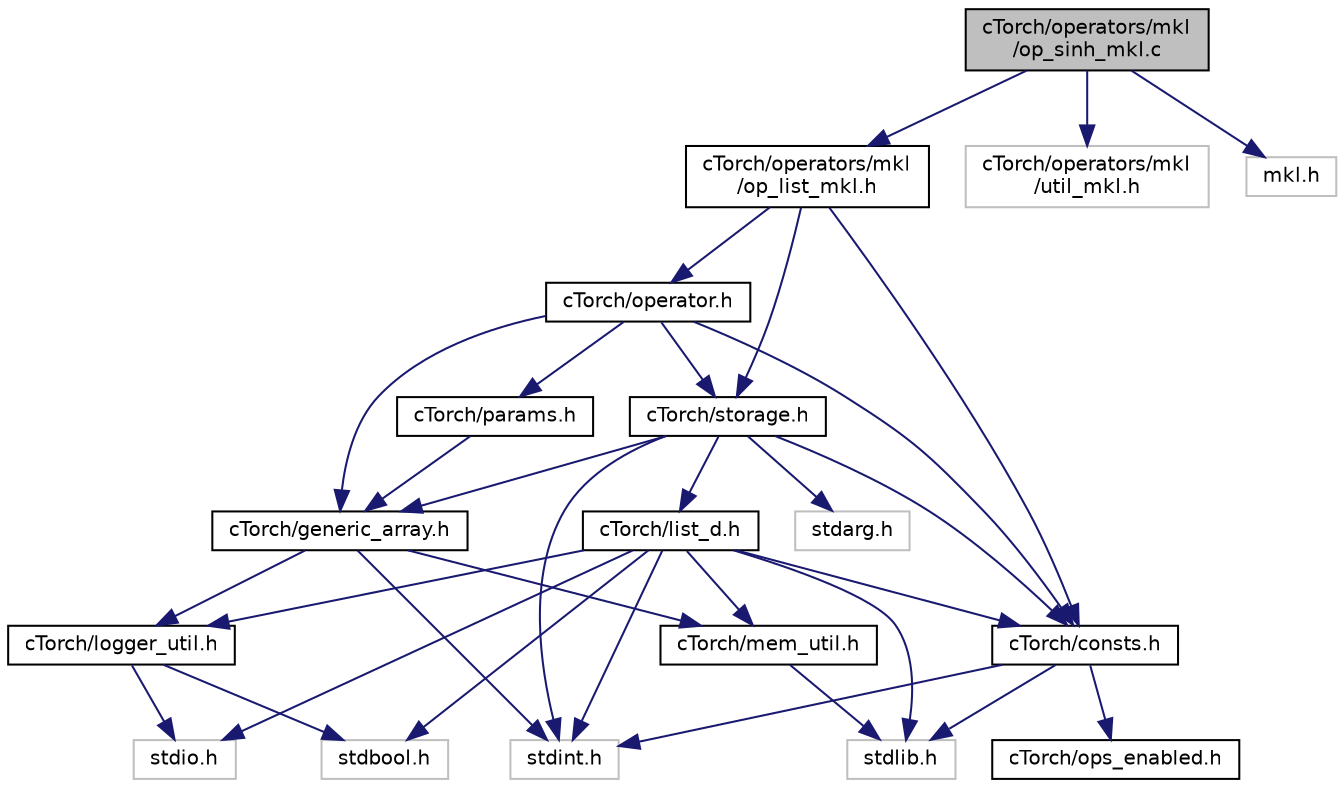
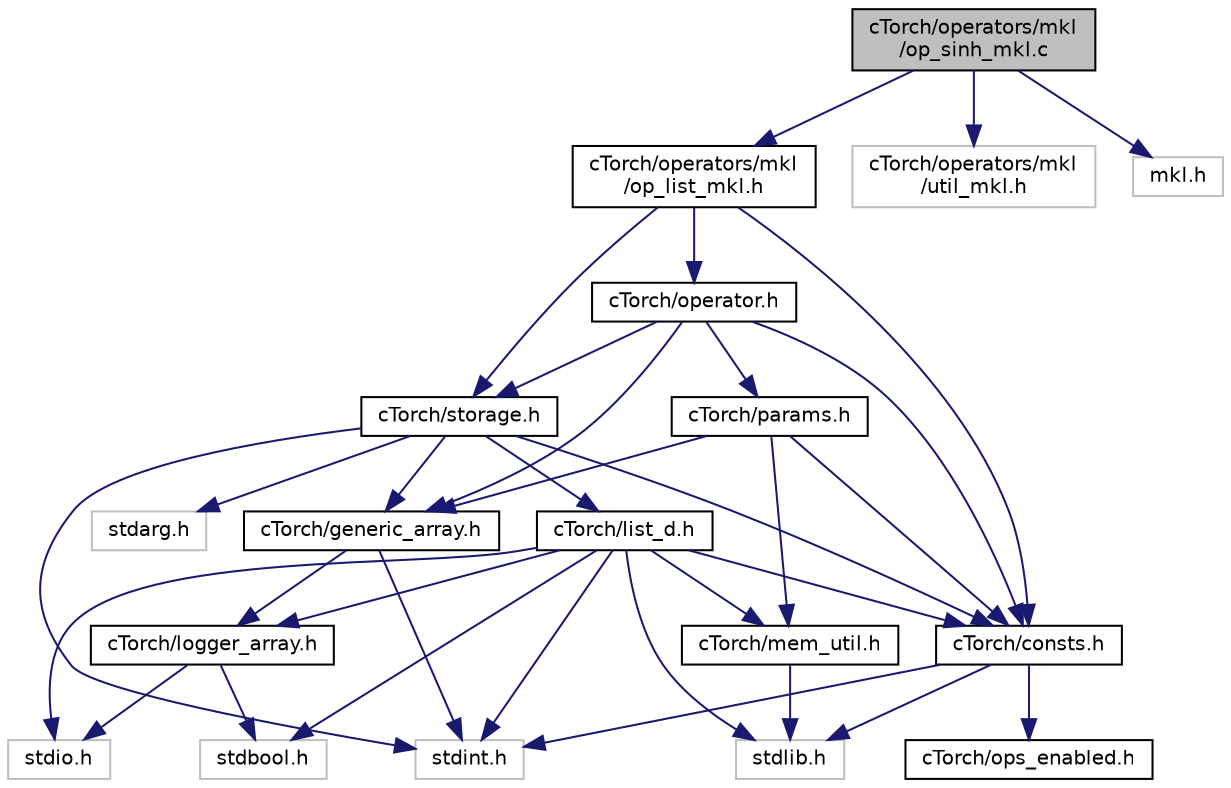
none -> (891, 524)
(524, 580) -> (779, 516)
(121, 645) -> (212, 645)
